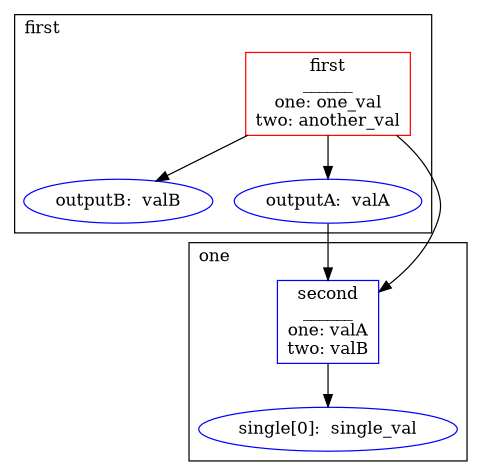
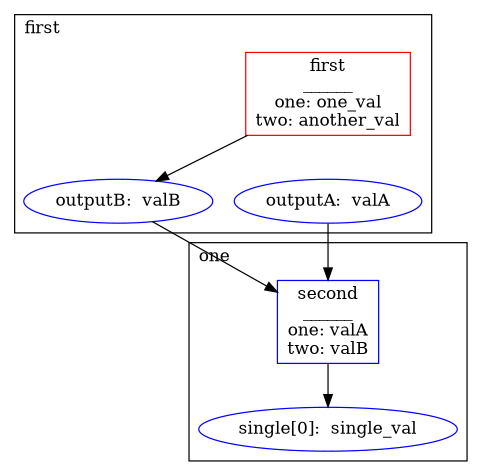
(328, 151) -> none
(440, 211) -> (210, 254)
